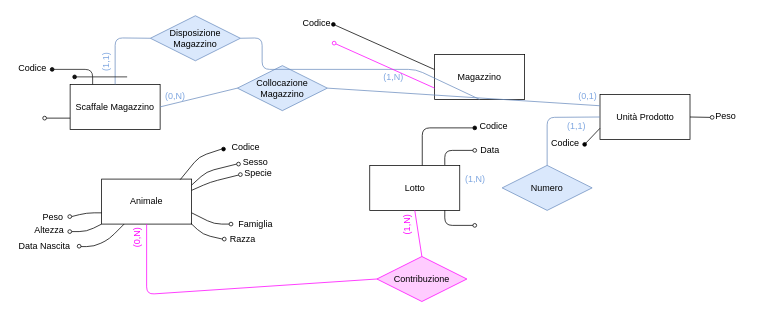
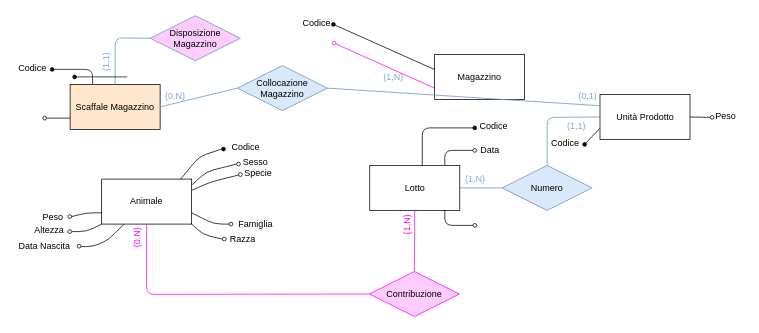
(195, 38) -> (195, 38)
(349, 69) -> none
(115, 107) -> (115, 107)
none -> (481, 188)
(422, 279) -> (414, 294)
